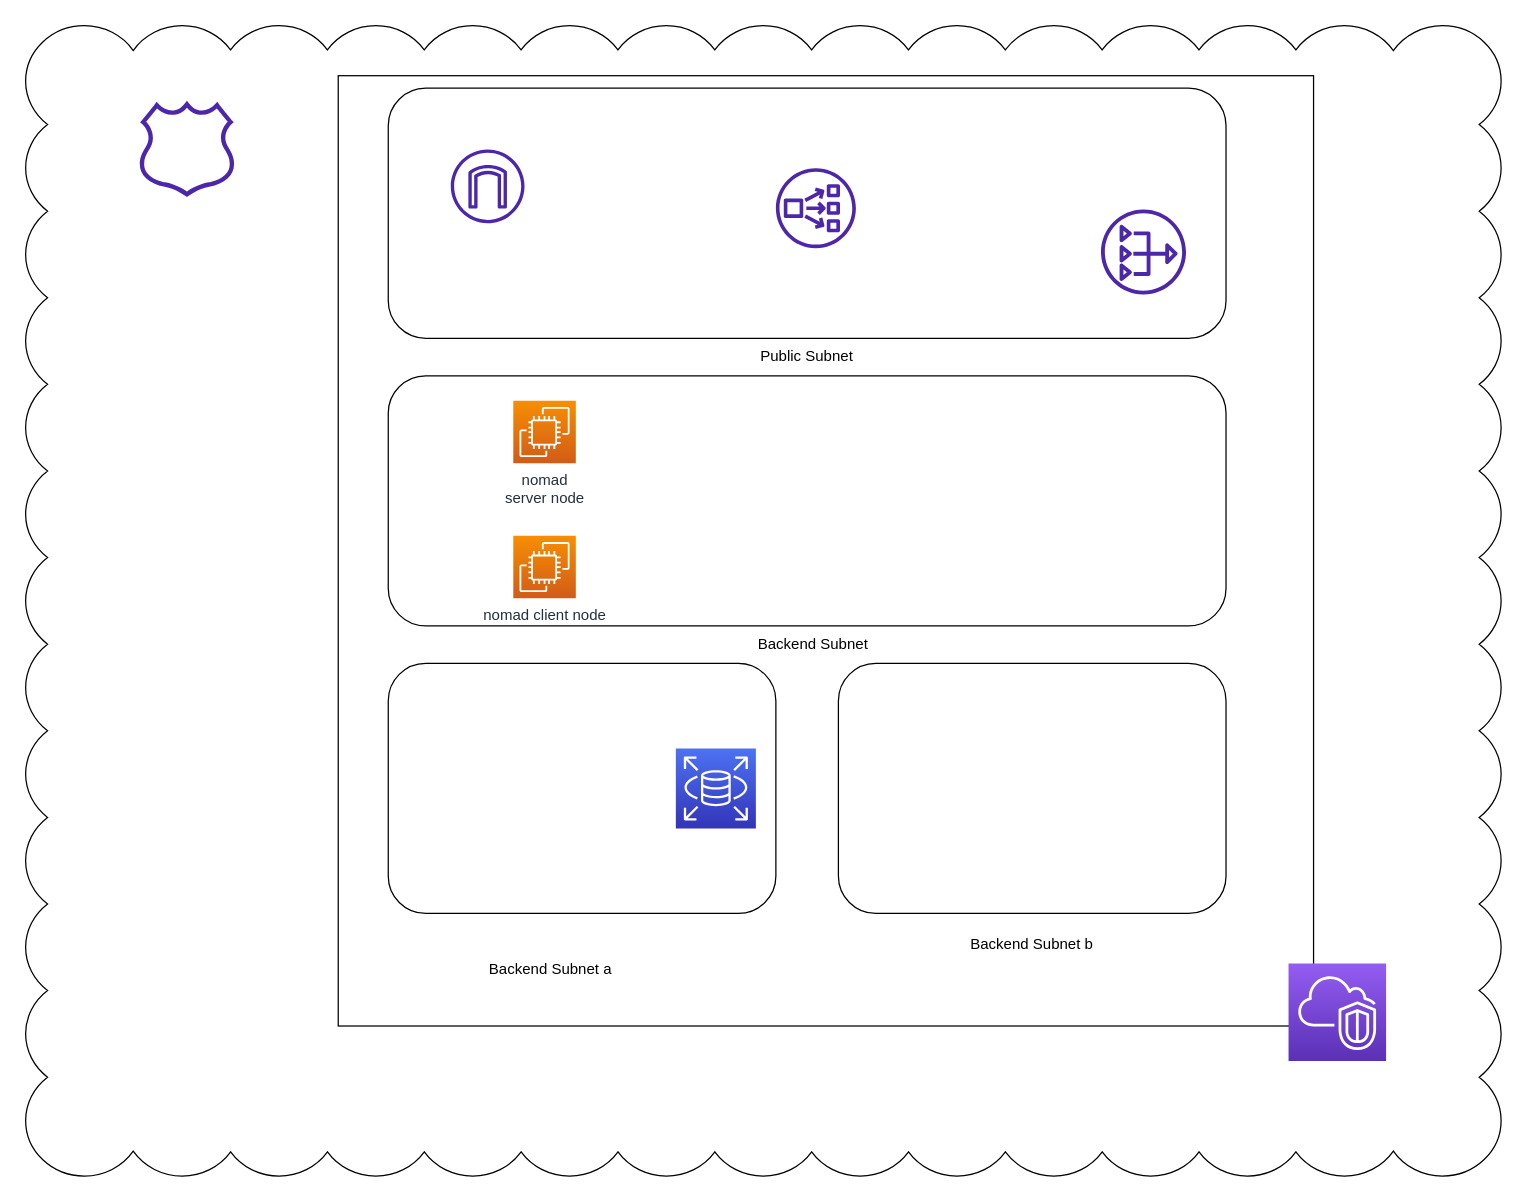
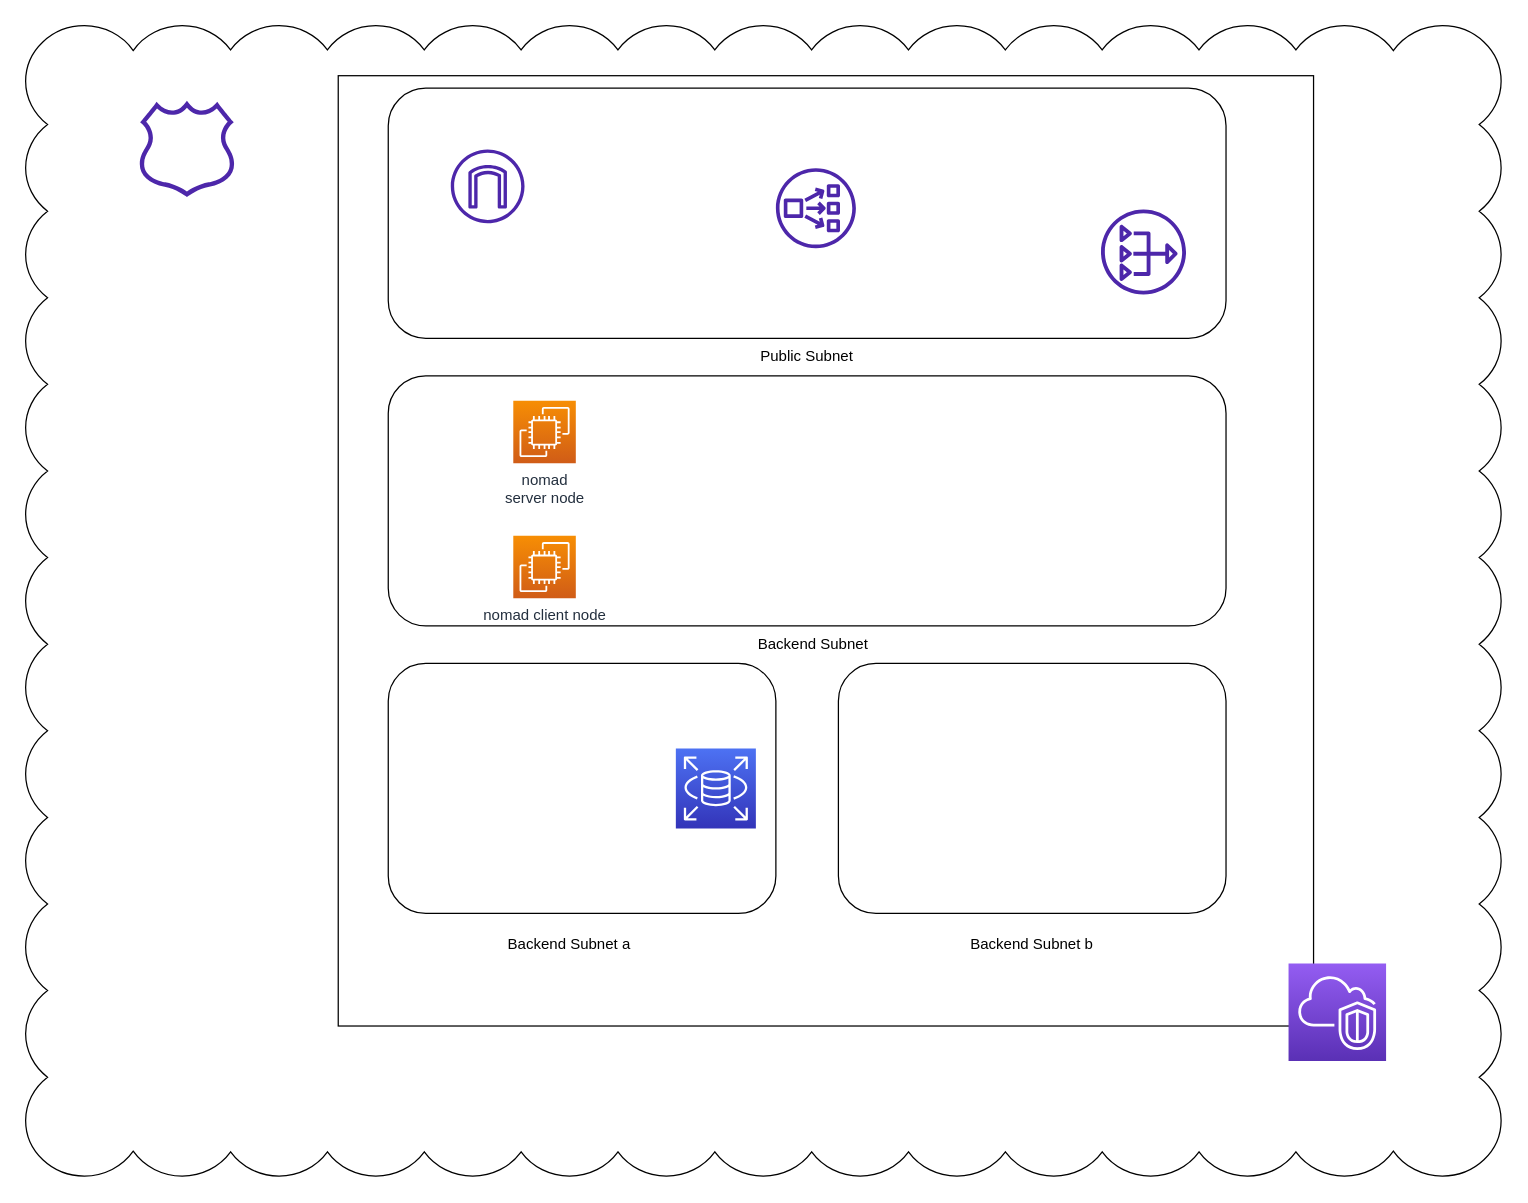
(551, 969) -> (569, 944)
